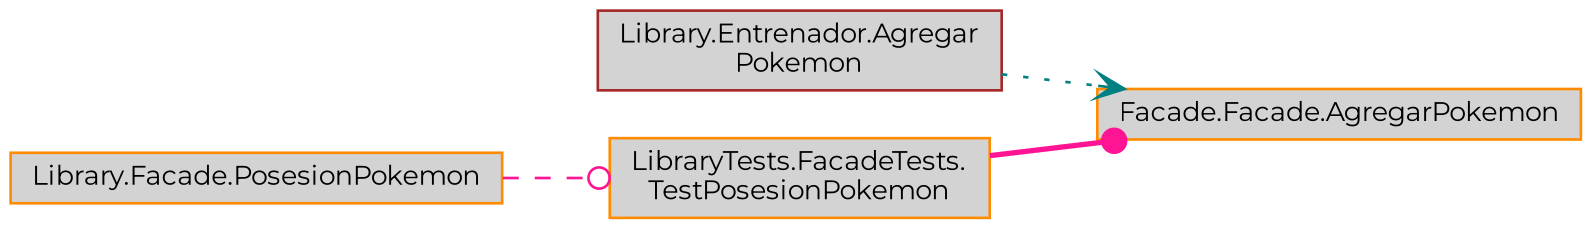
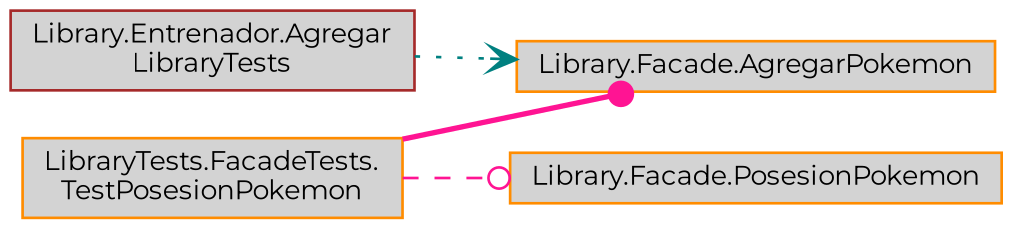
(800, 50) -> (213, 50)
(1339, 114) -> (756, 66)
(545, 178) -> (445, 178)
